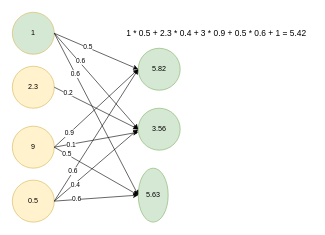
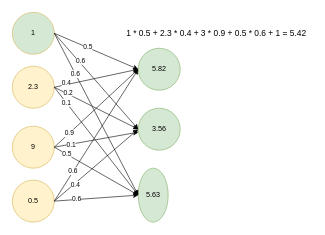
none -> (96, 78)
none -> (96, 141)
